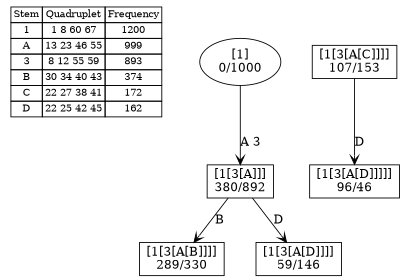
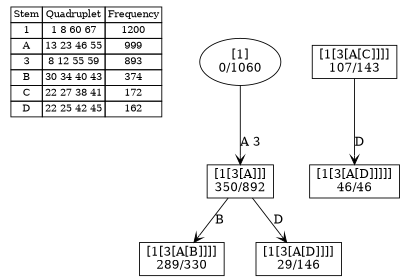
(240, 62) -> (240, 62)
(355, 62) -> (355, 62)
(240, 181) -> (240, 181)
(355, 181) -> (355, 181)
(299, 259) -> (299, 259)
